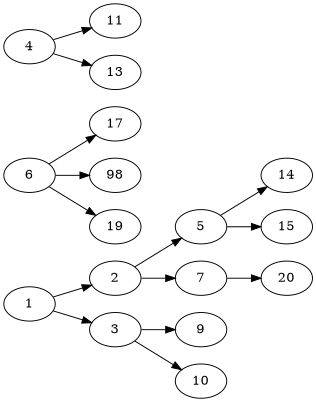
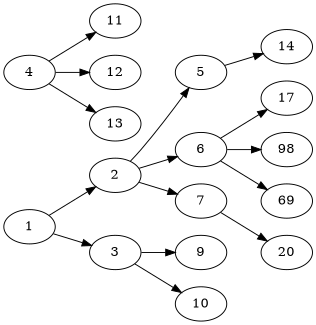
none -> (115, 72)
none -> (154, 164)
(115, 227) -> (287, 201)
(287, 227) -> none
